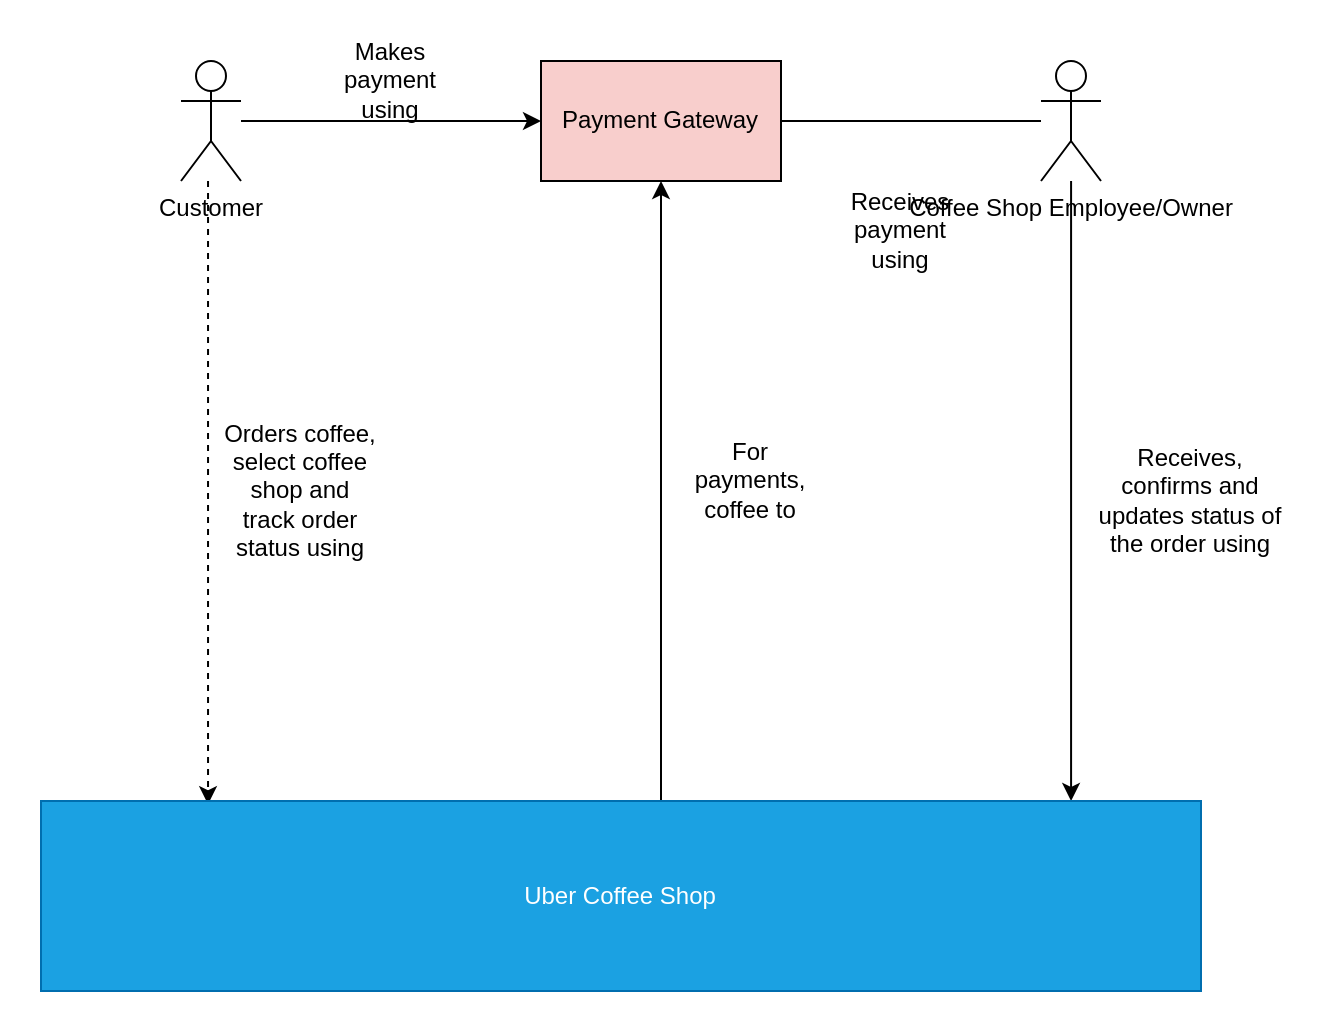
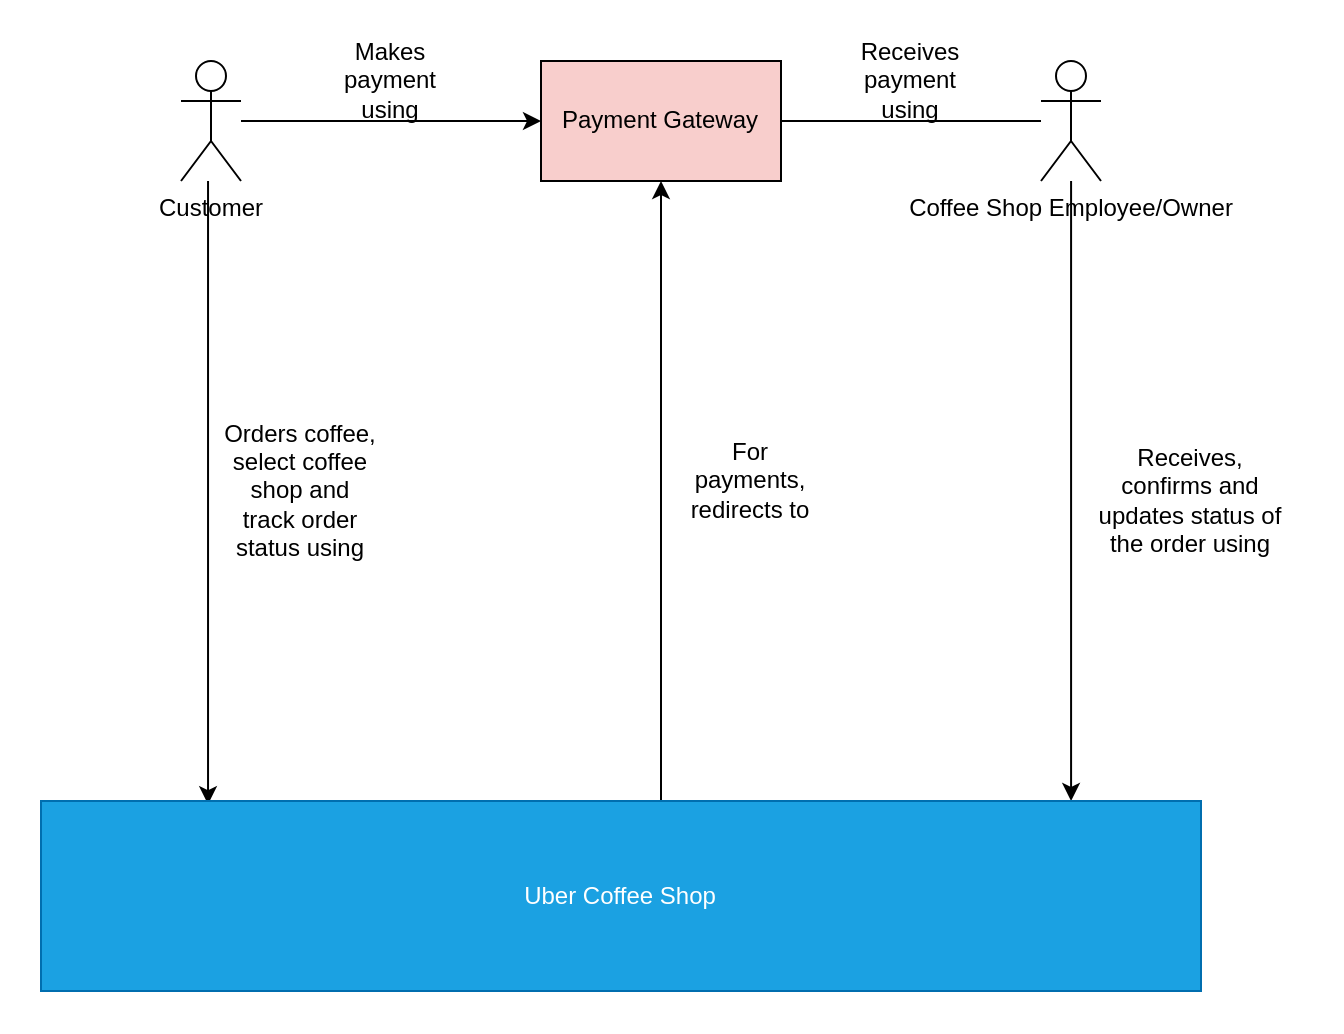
(901, 231) -> (911, 81)
(751, 481) -> (751, 481)
(208, 487) -> (208, 487)
